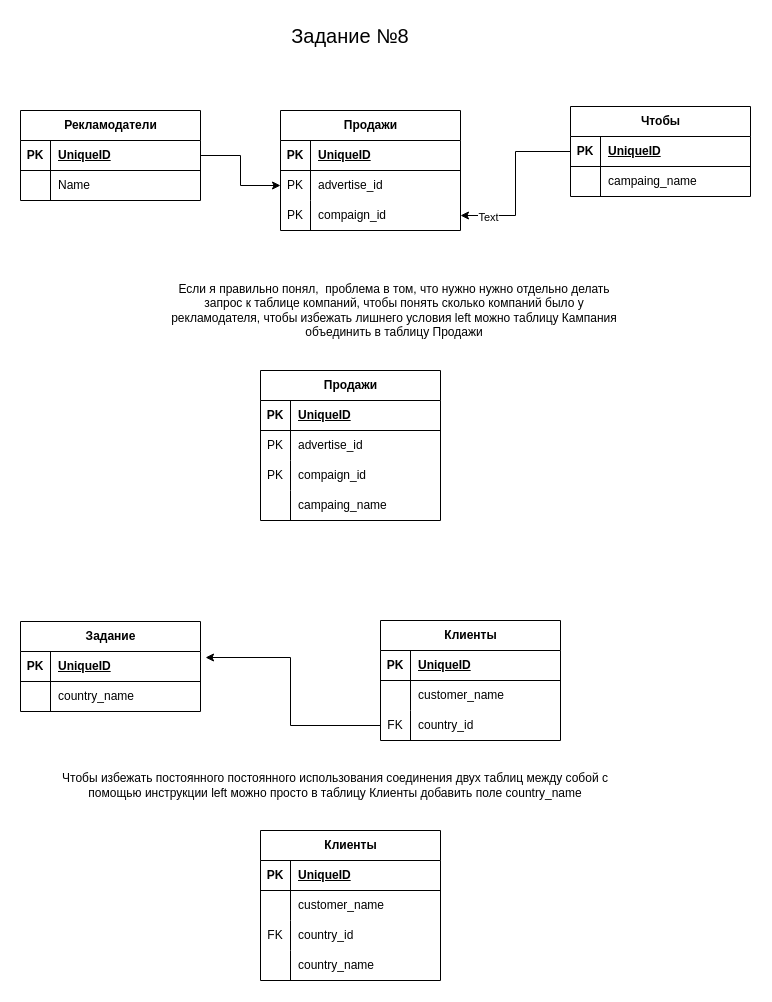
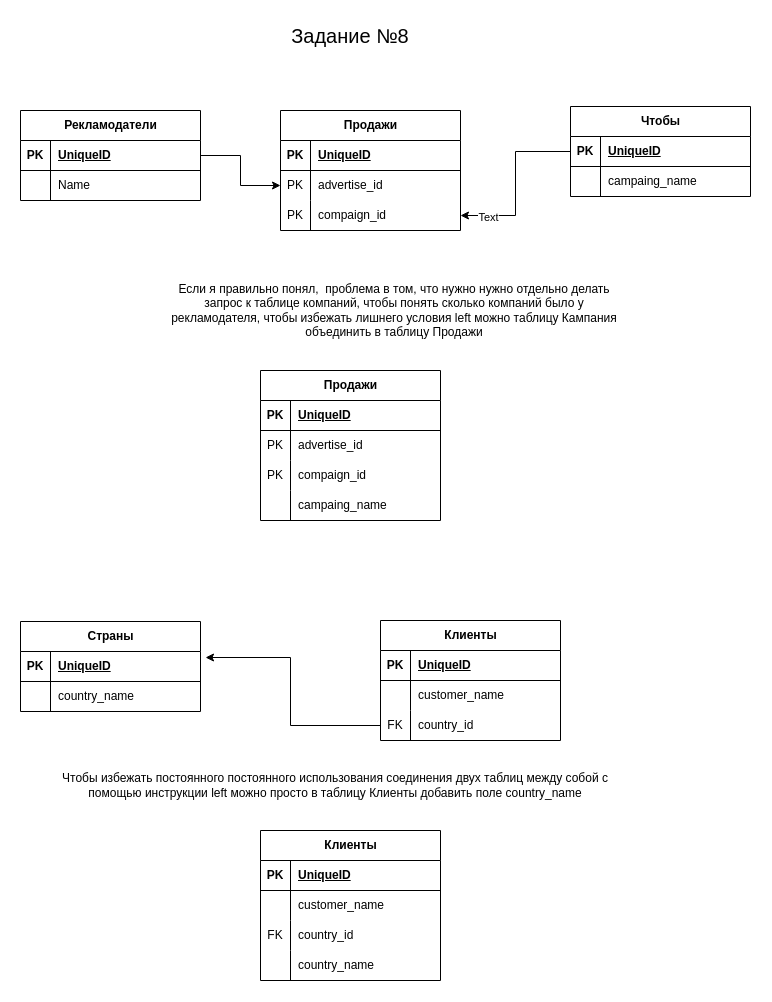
(111, 637) -> (111, 637)
